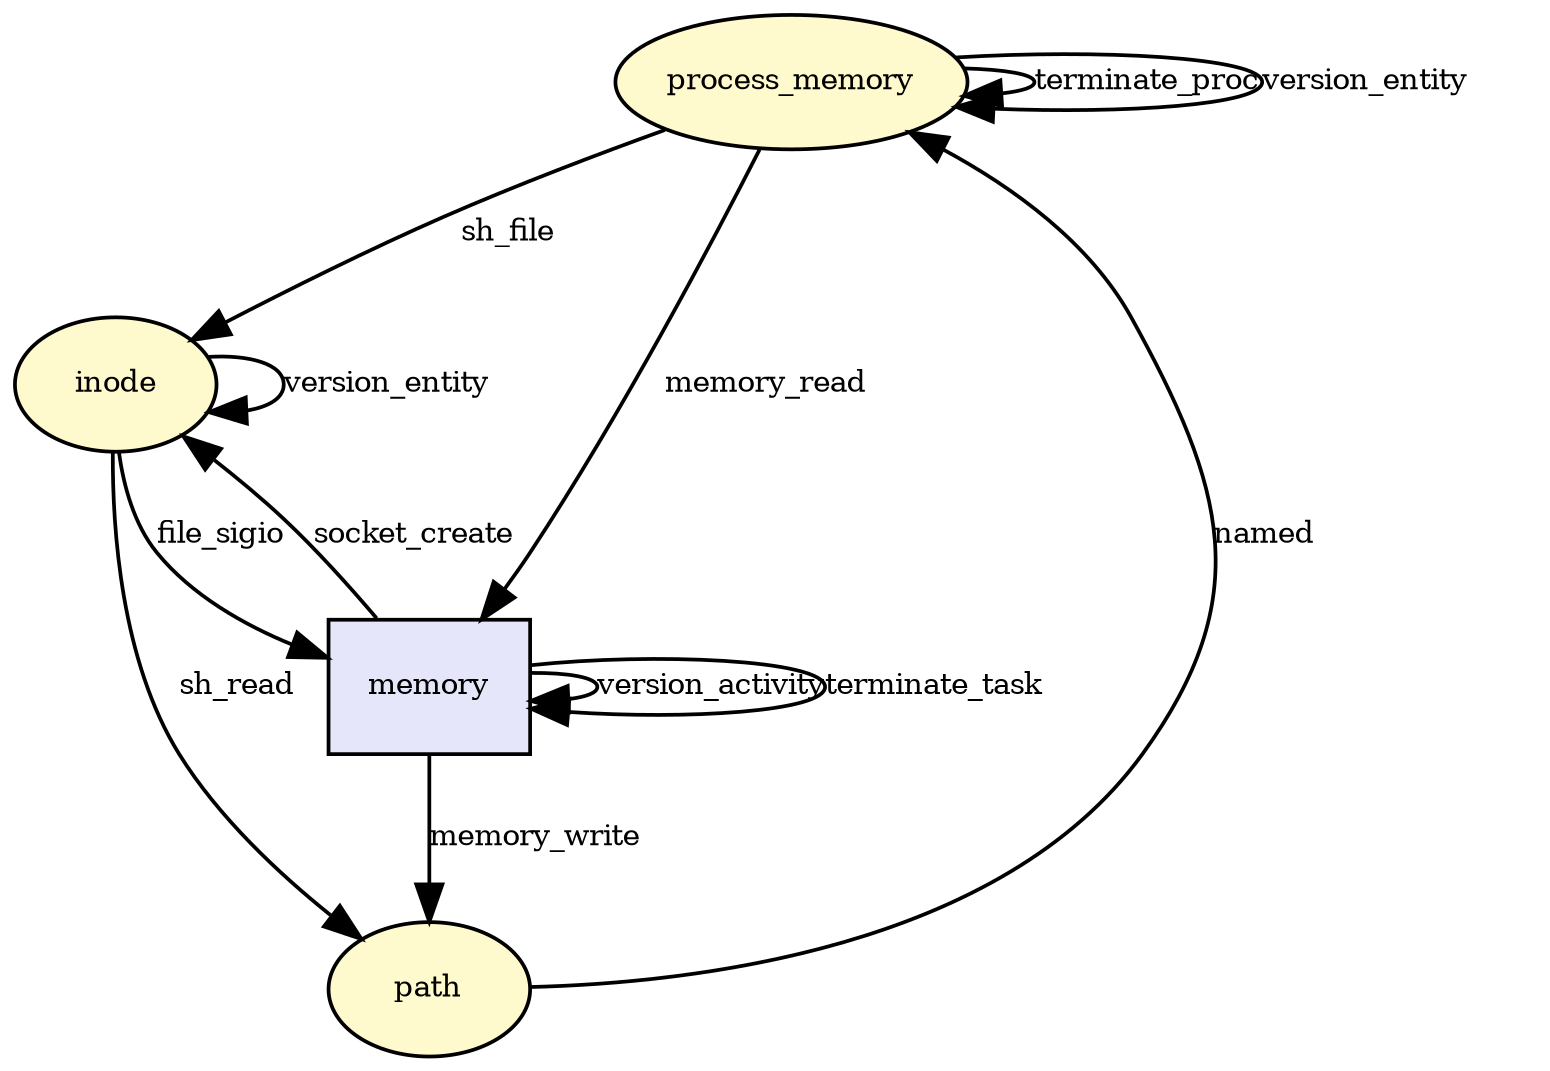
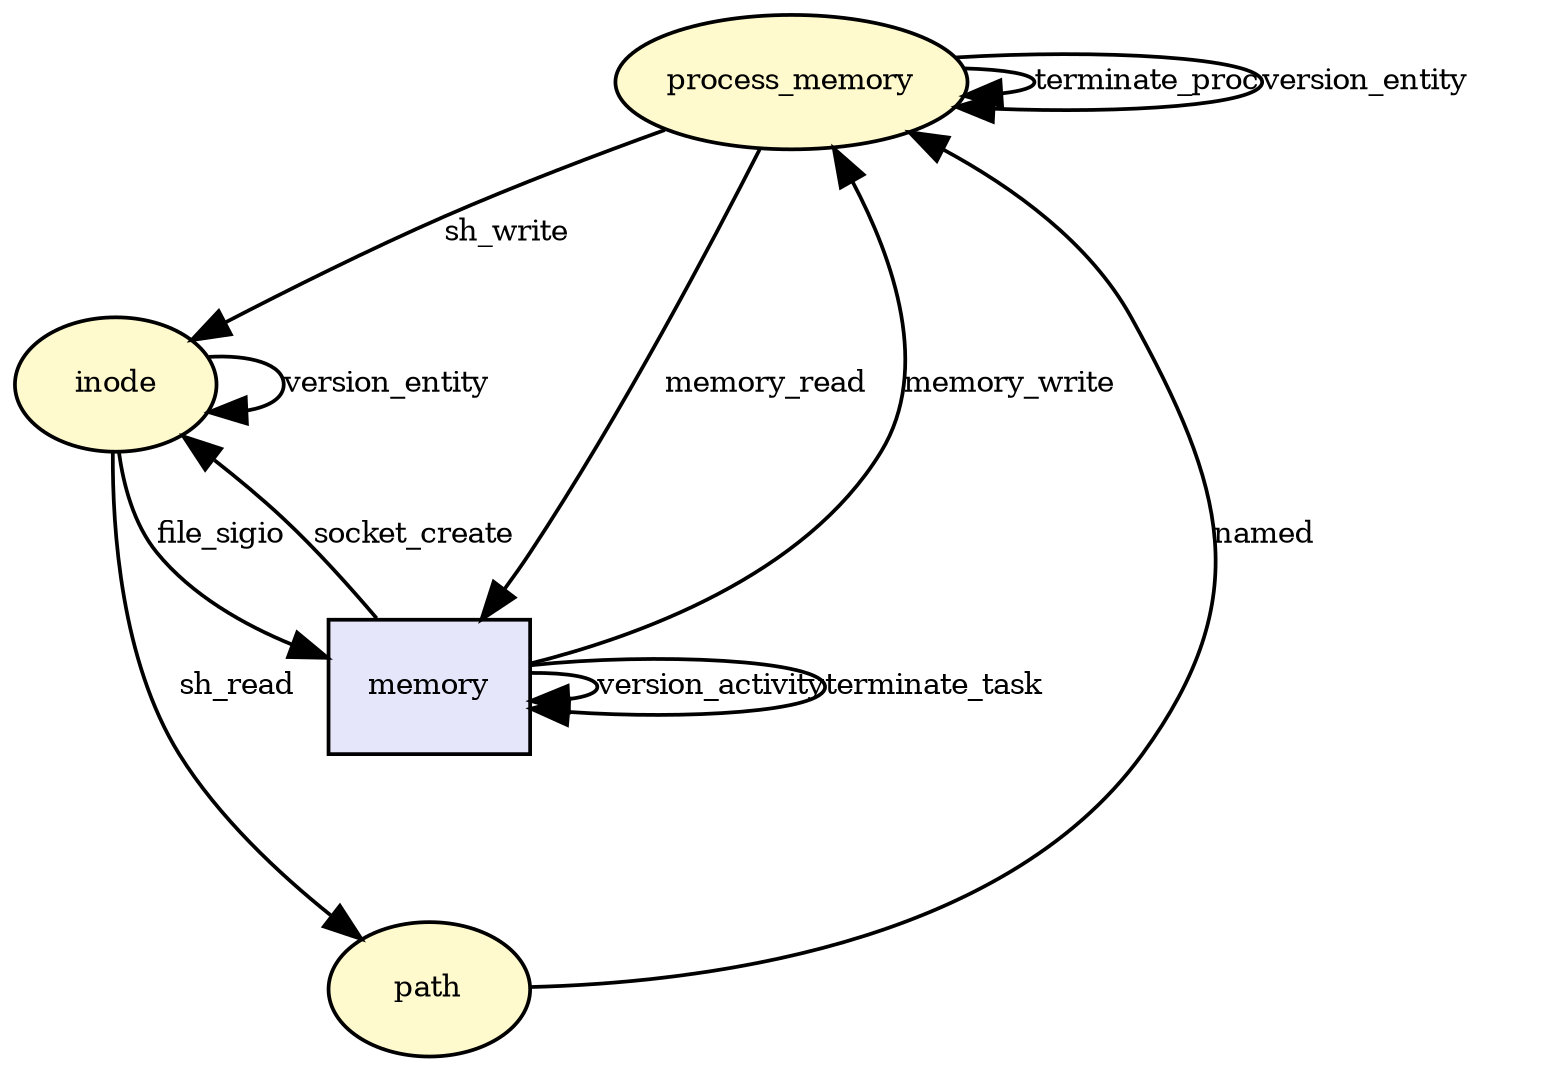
(508, 233) -> (508, 233)
(429, 820) -> (839, 505)
